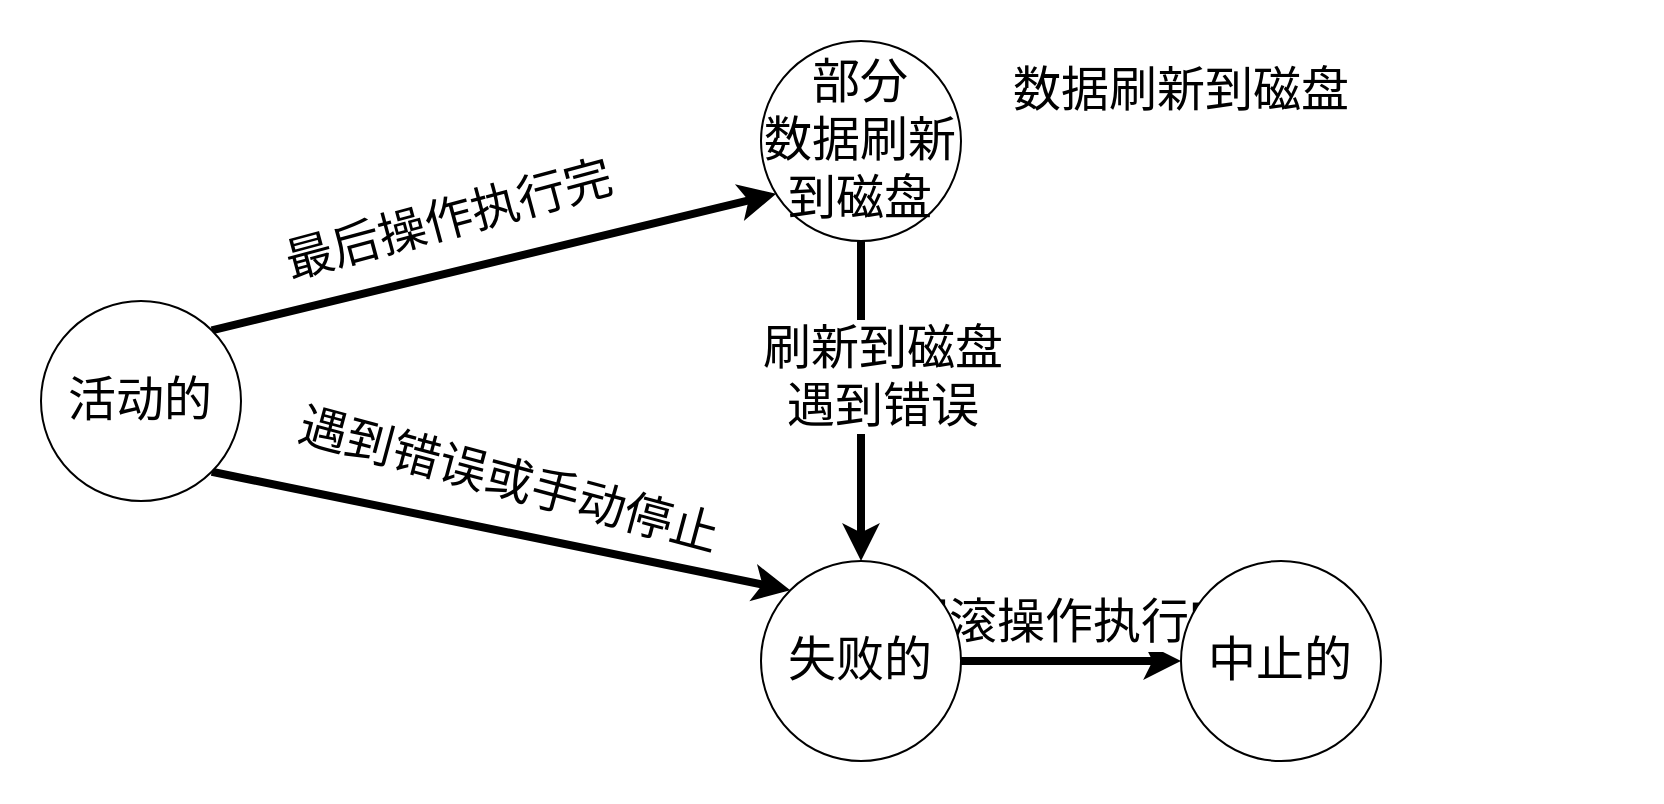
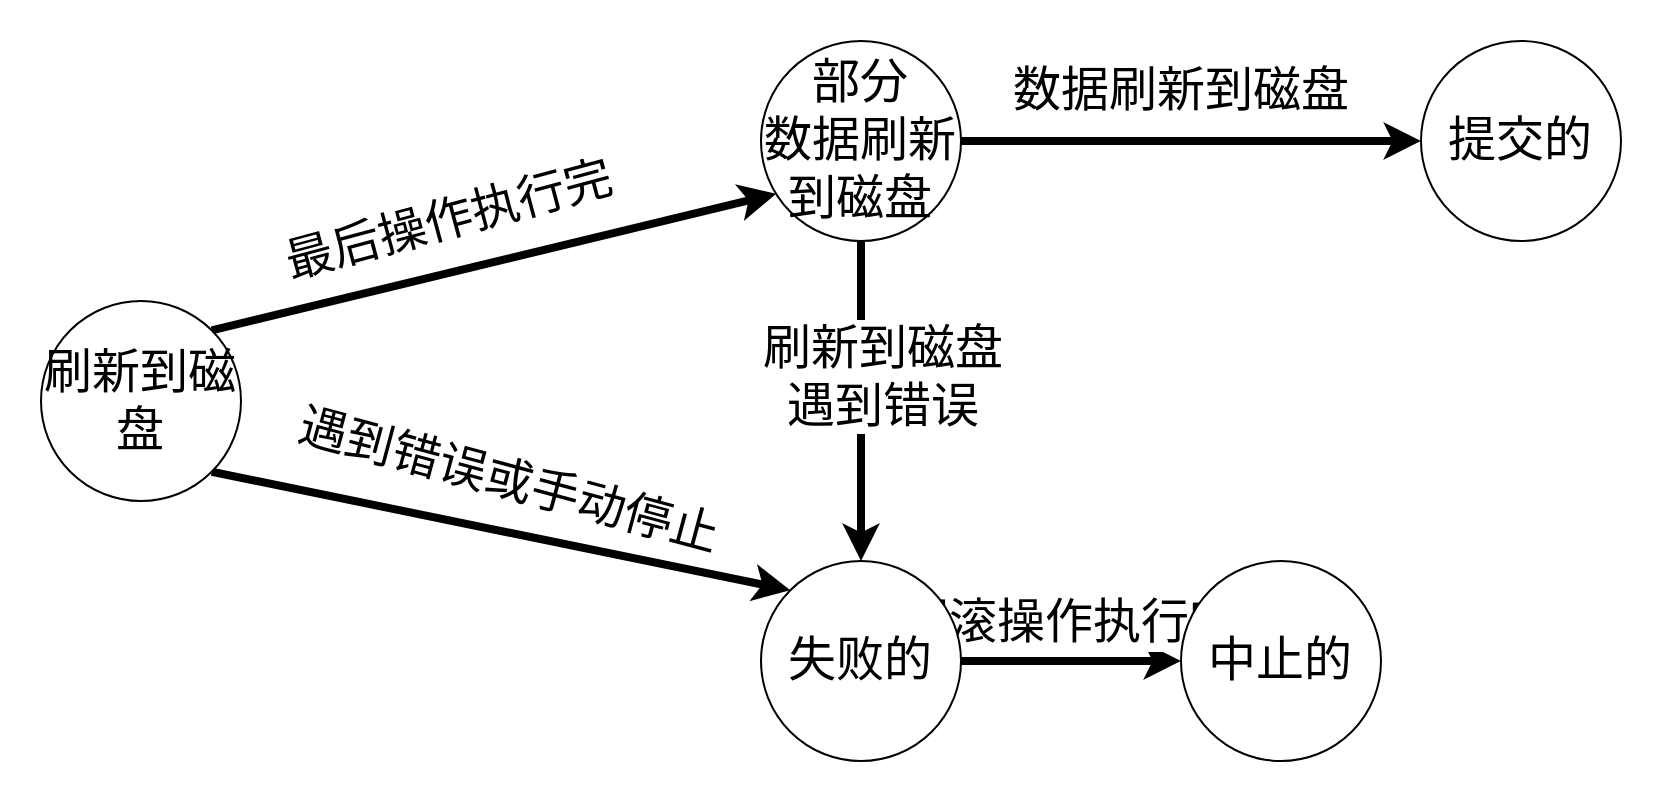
none -> (1179, 141)
none -> (1521, 141)
(141, 401) -> (141, 401)
